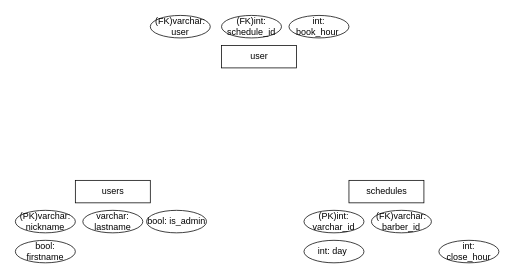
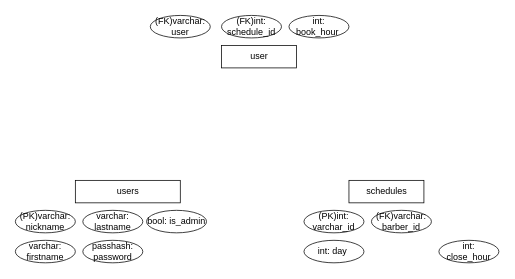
(113, 192) -> (128, 192)
(45, 252) -> (45, 252)
none -> (113, 252)
